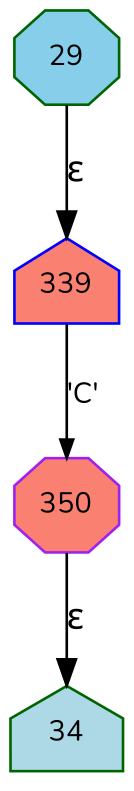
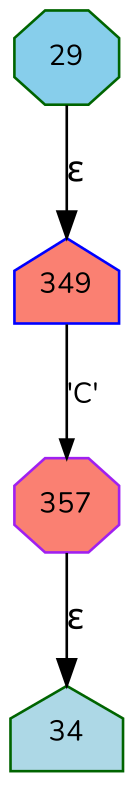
(67, 285) -> (67, 285)
(67, 505) -> (67, 505)
